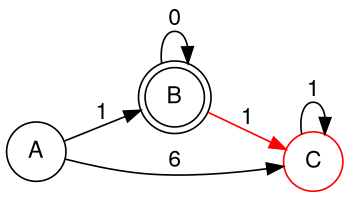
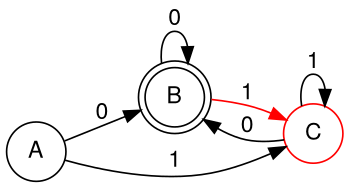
(102, 113) -> (102, 113)
none -> (250, 140)
(175, 161) -> (175, 161)
